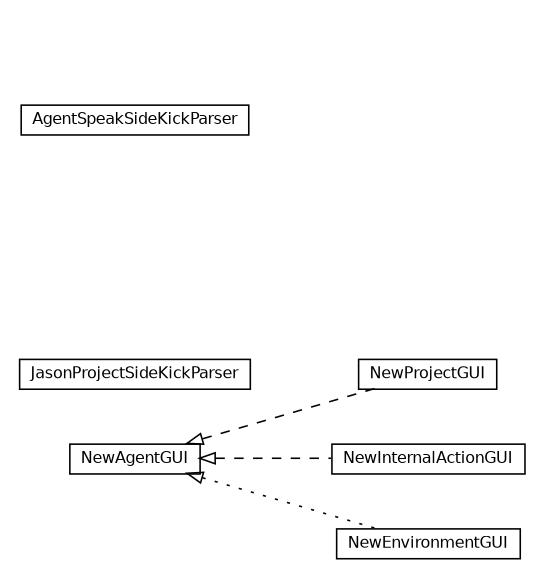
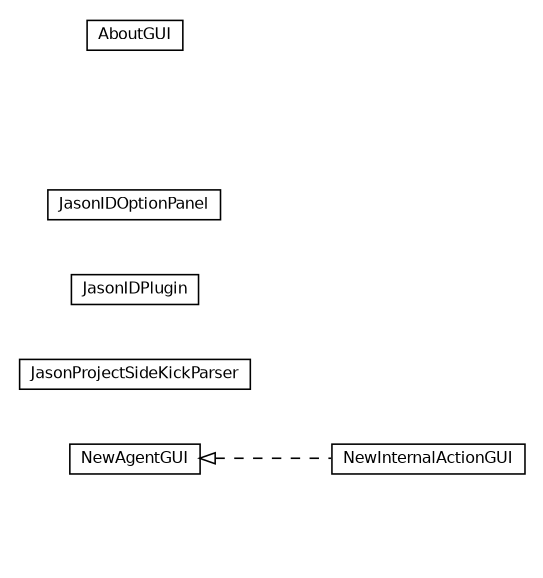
none -> (134, 35)
(134, 119) -> none
none -> (134, 204)
none -> (134, 289)
(428, 374) -> none
(428, 543) -> none
